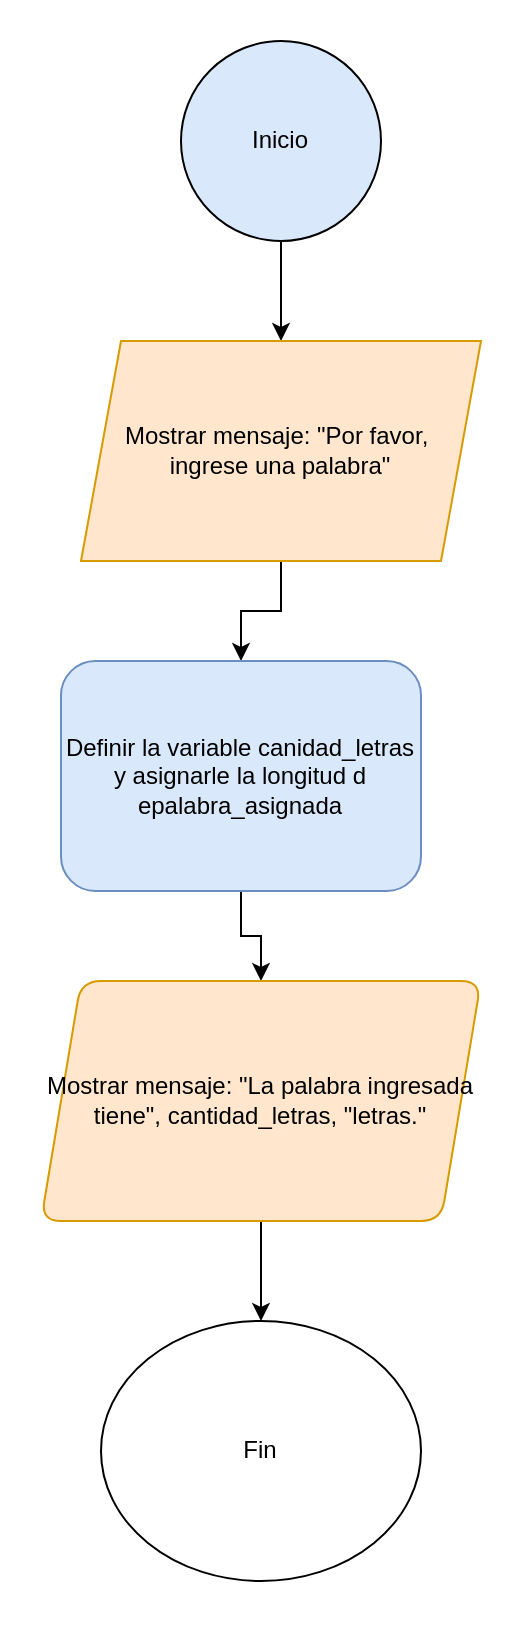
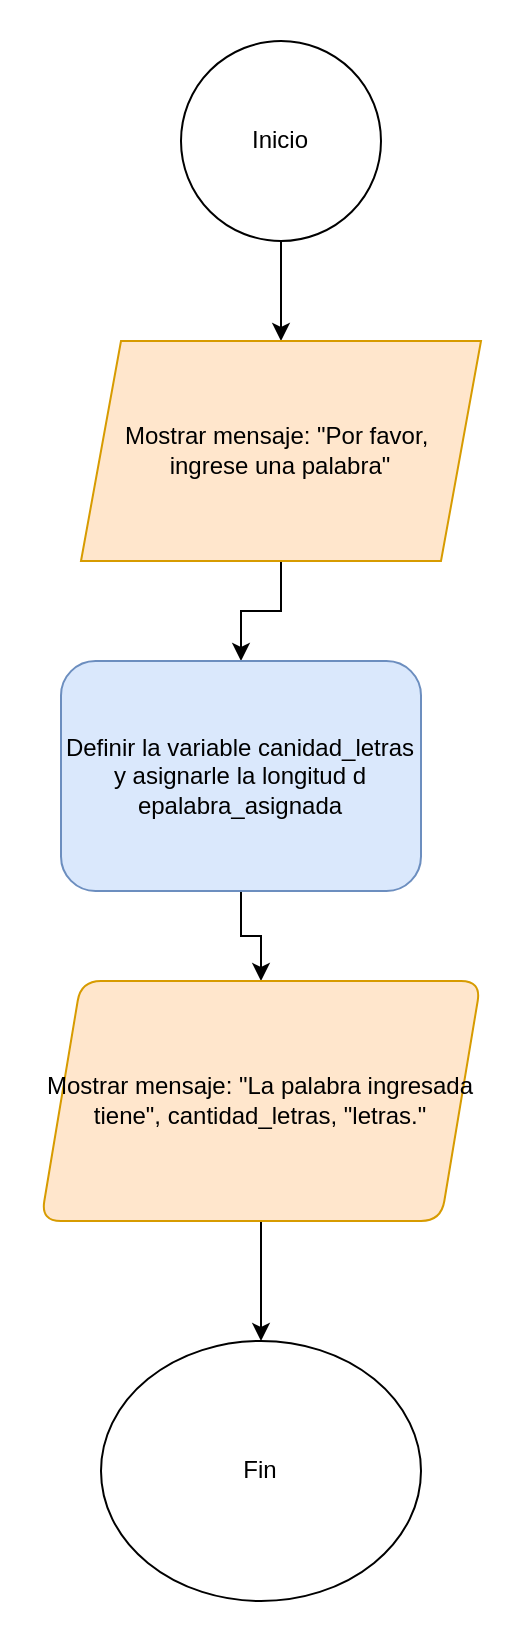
(281, 141) -> (281, 141)
(261, 1451) -> (261, 1471)
